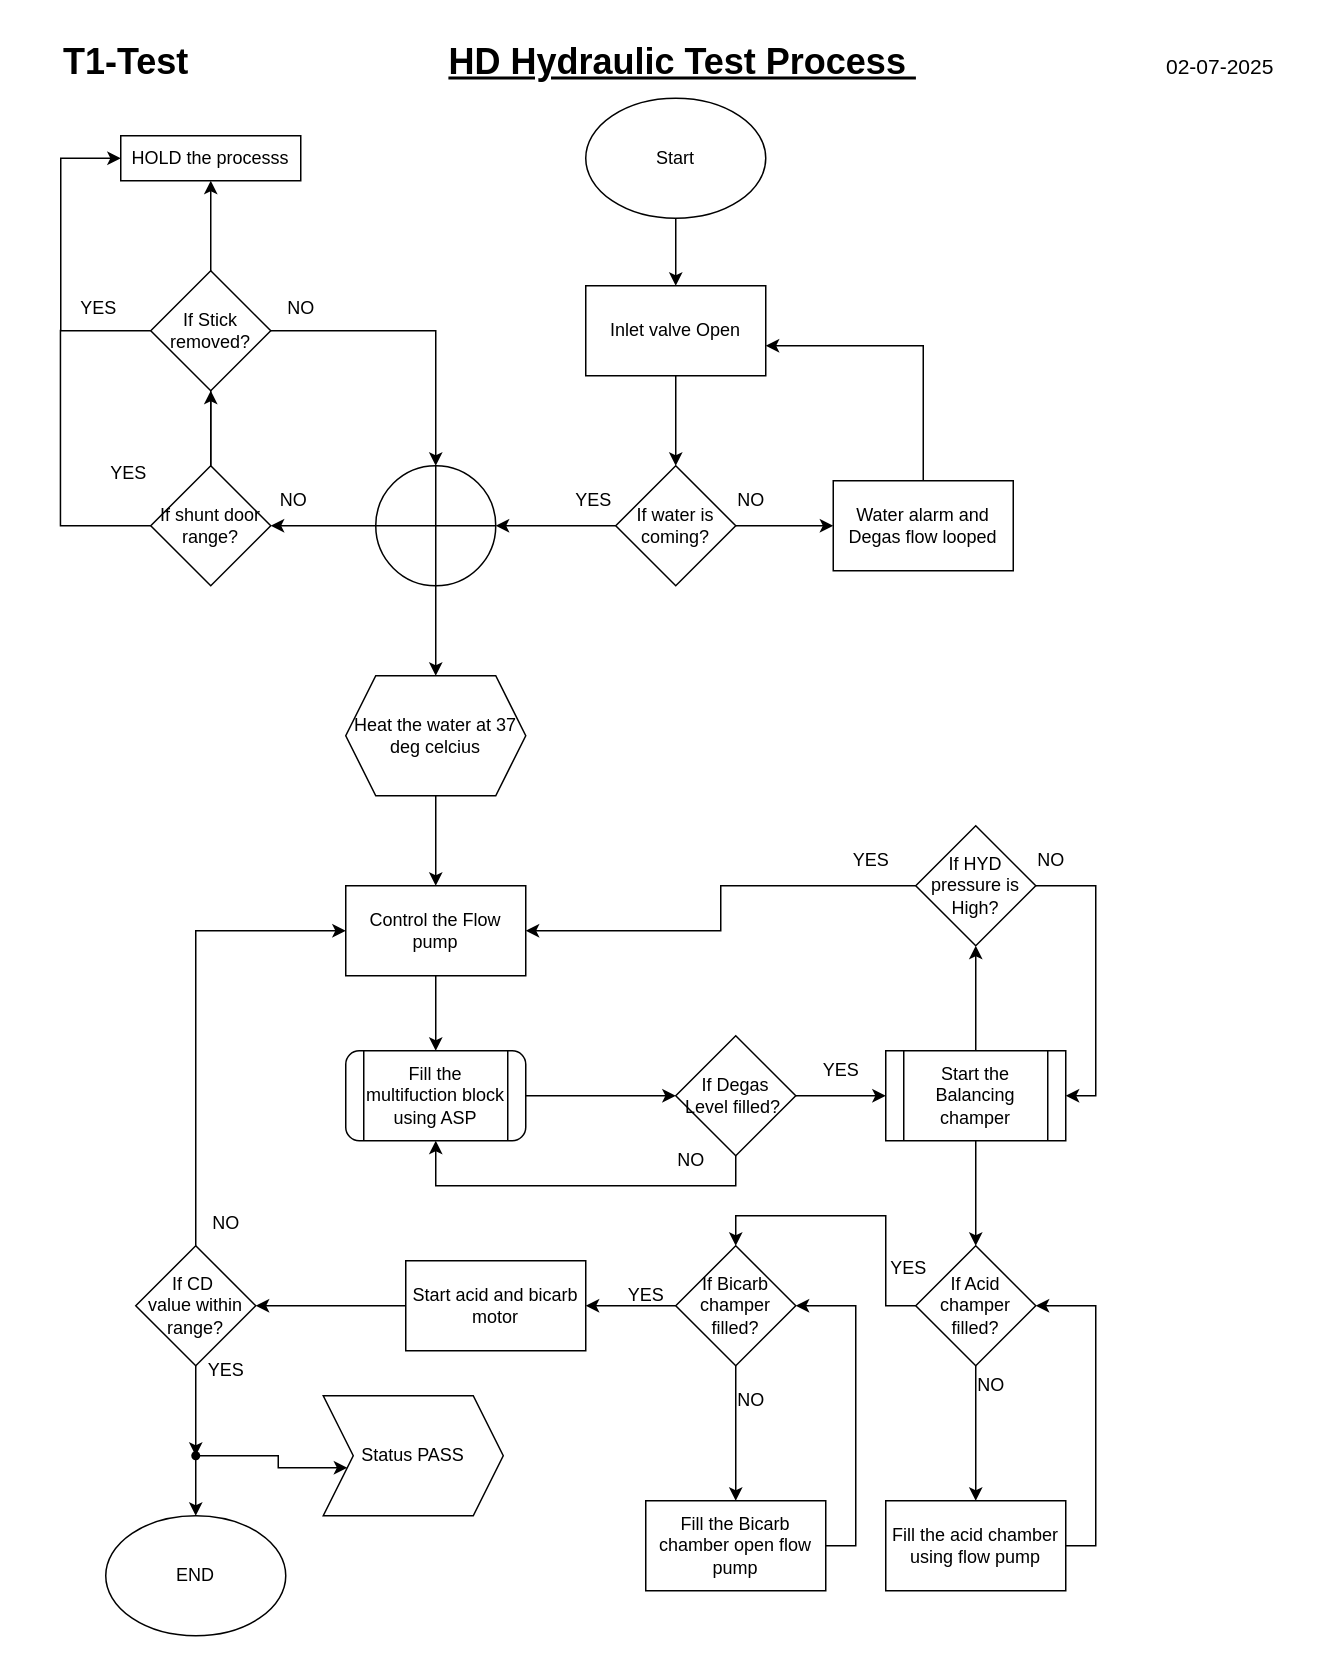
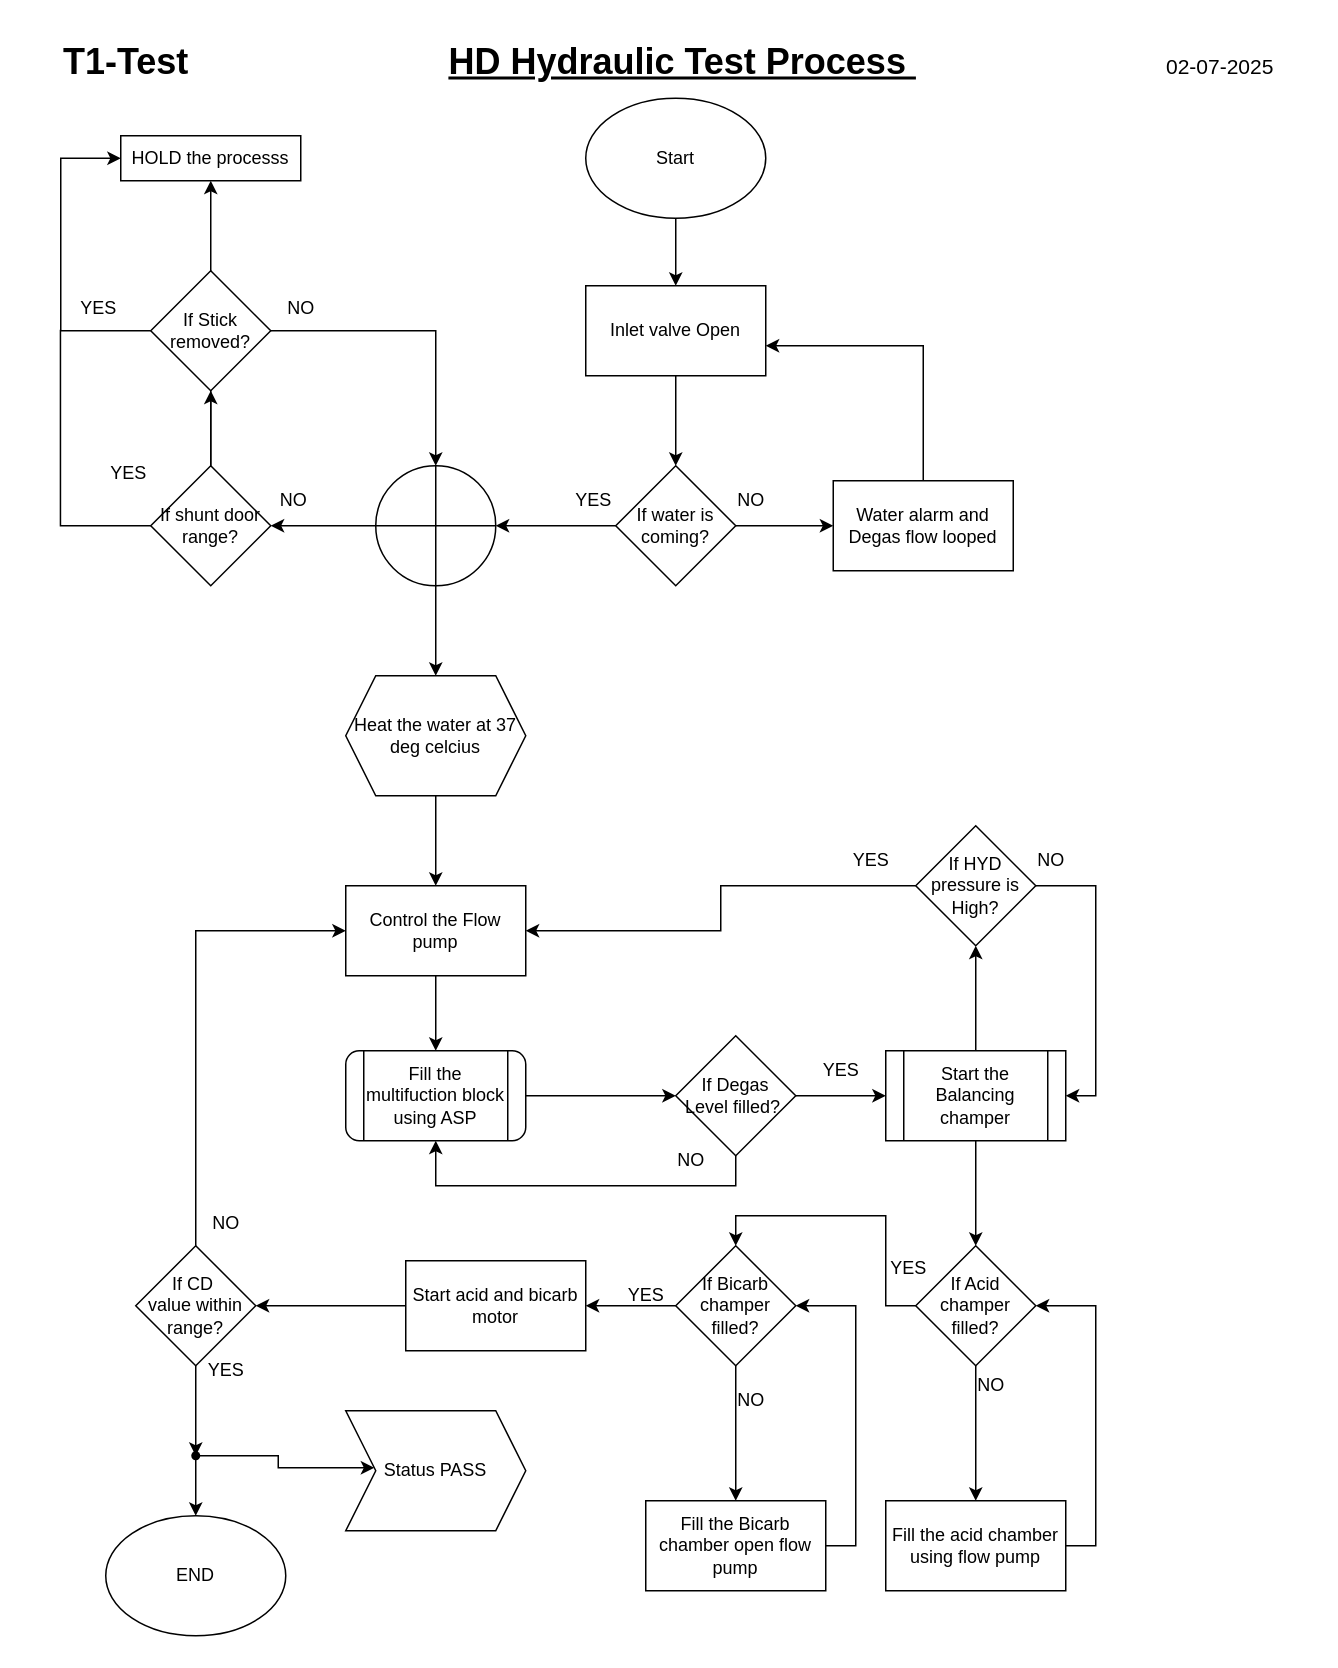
(413, 1456) -> (436, 1471)
